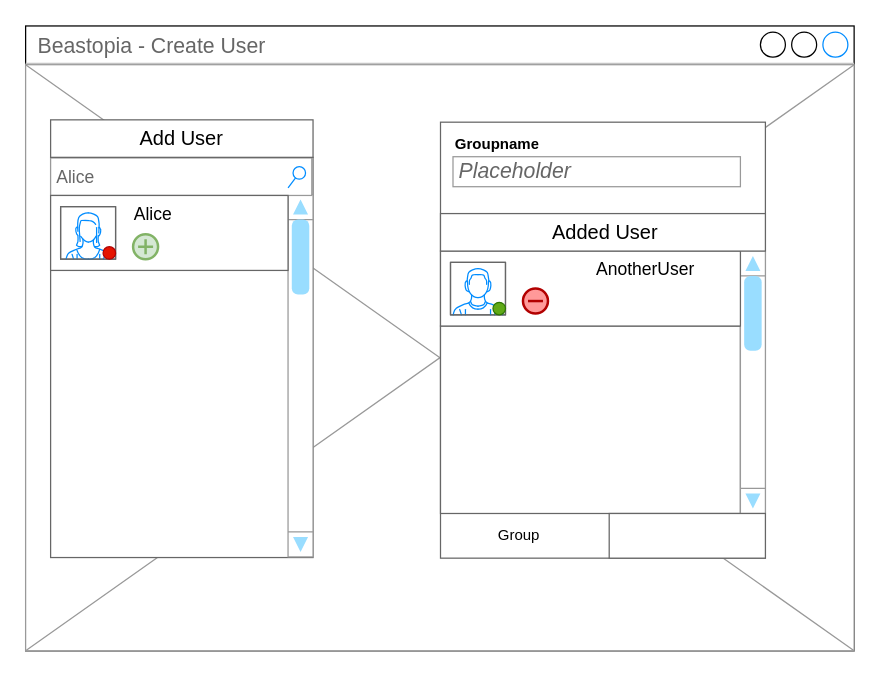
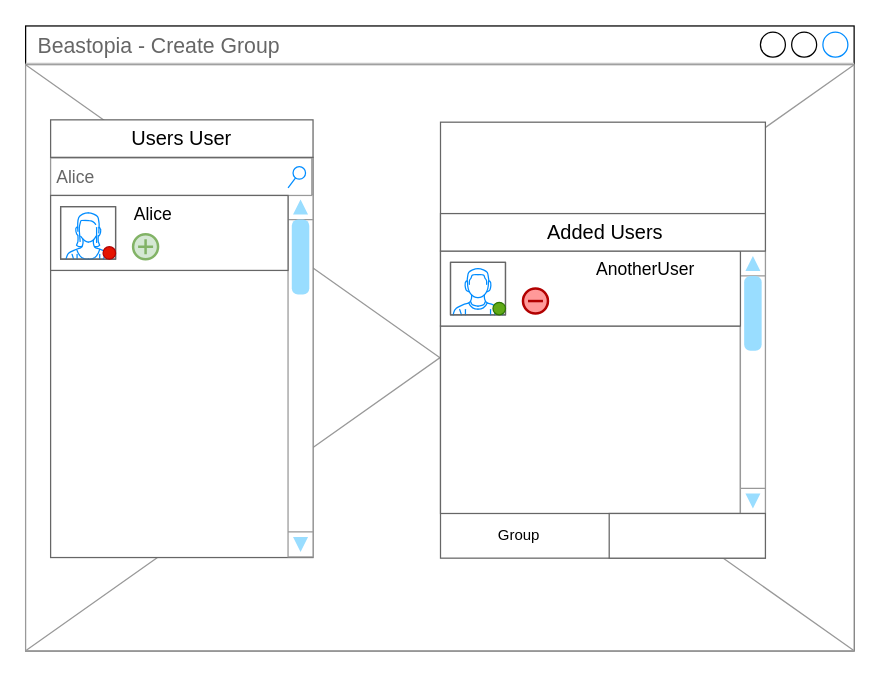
(167, 47) -> (173, 47)
(182, 138) -> (182, 138)
(509, 144) -> none
(597, 171) -> none
(606, 232) -> (606, 232)
